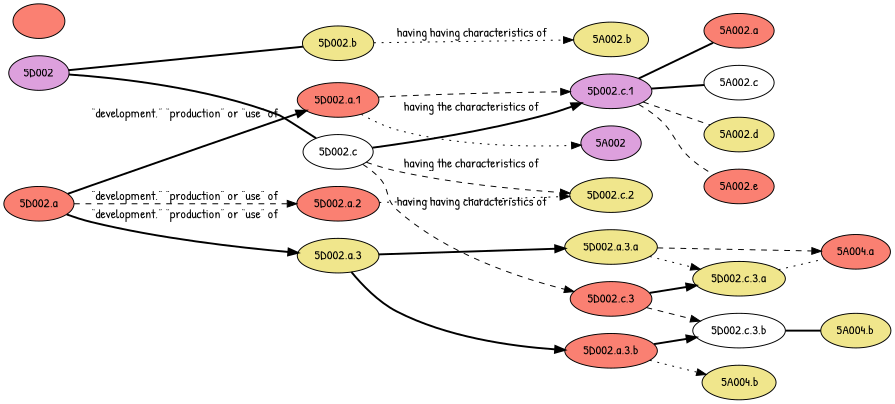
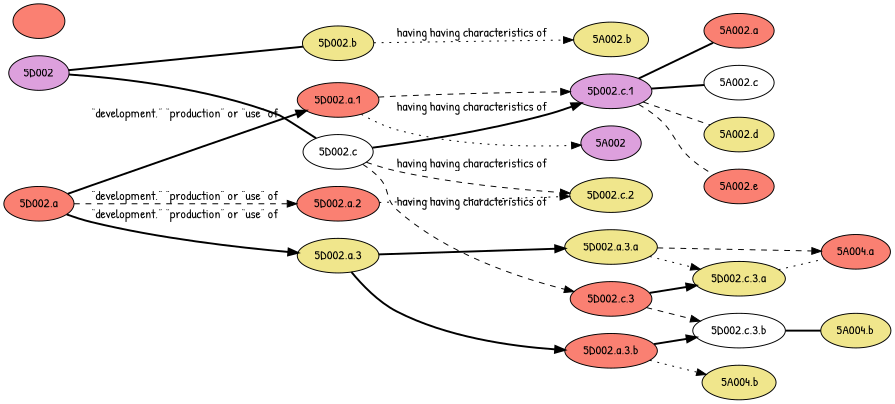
(472, 107) -> (472, 107)
(472, 164) -> (472, 164)
